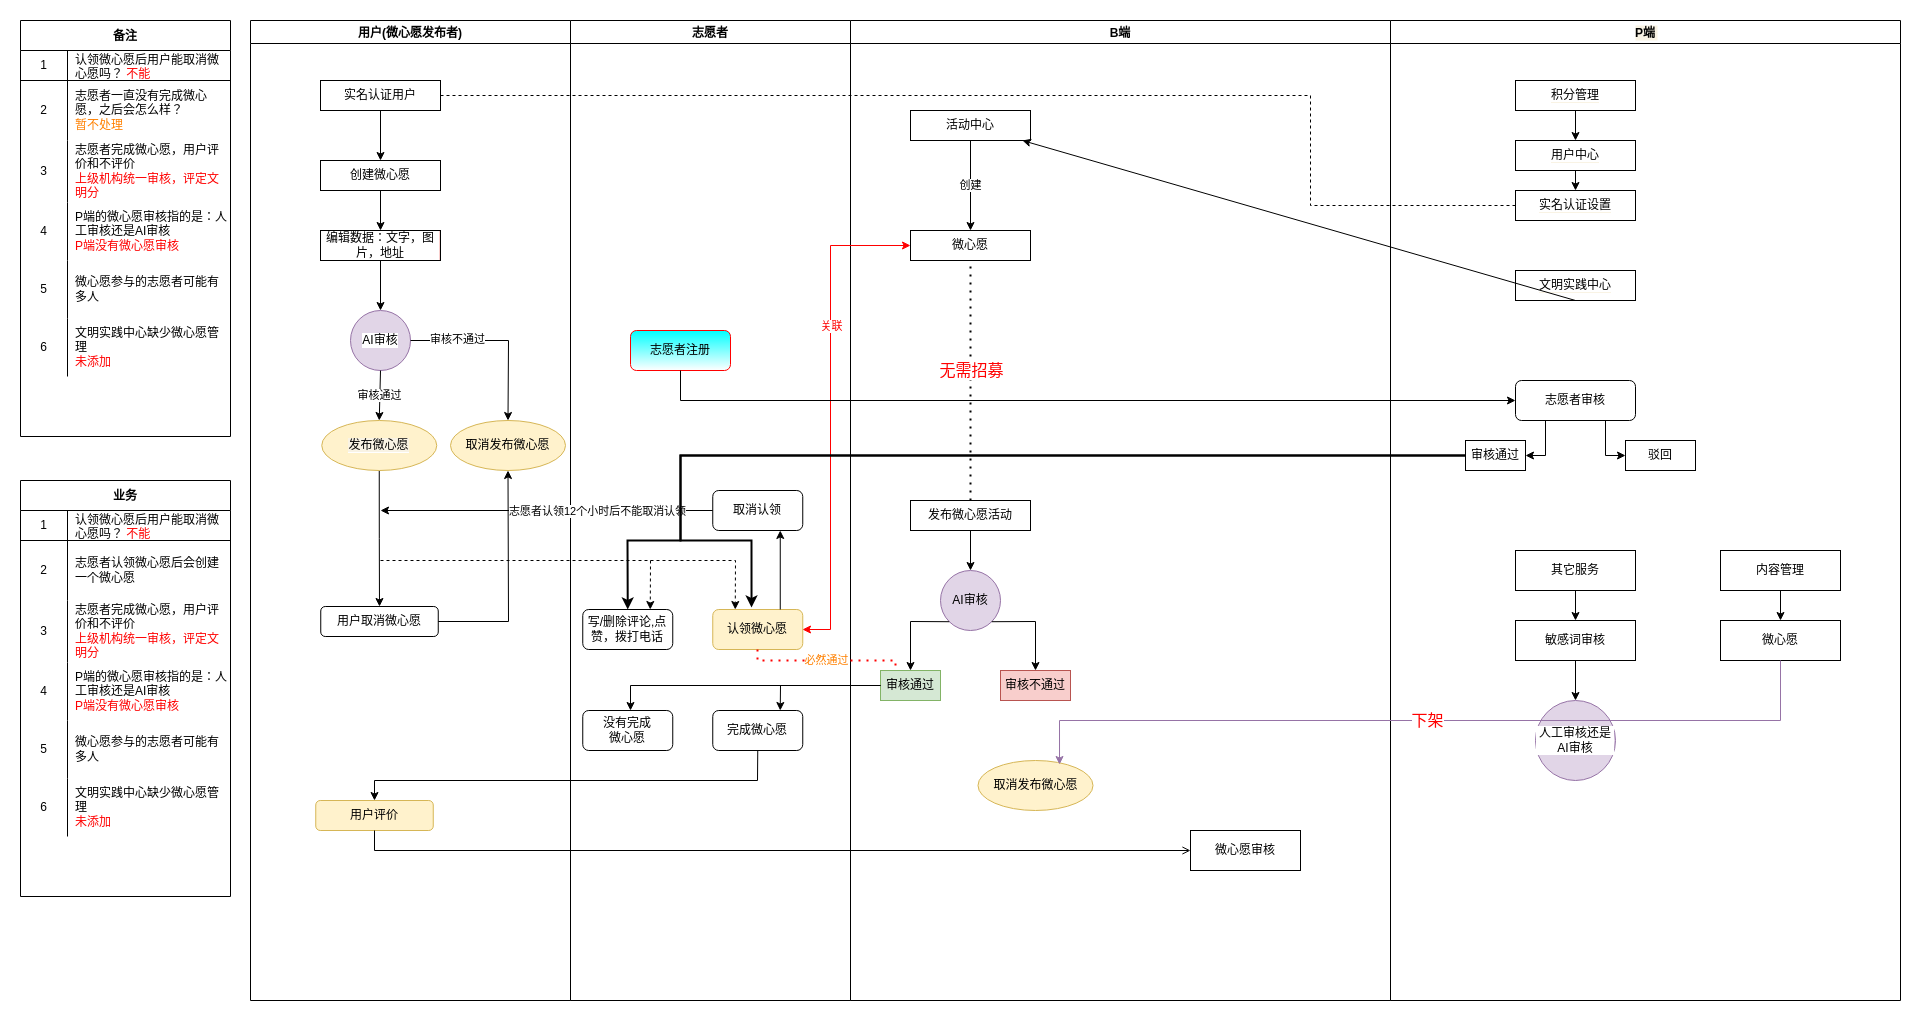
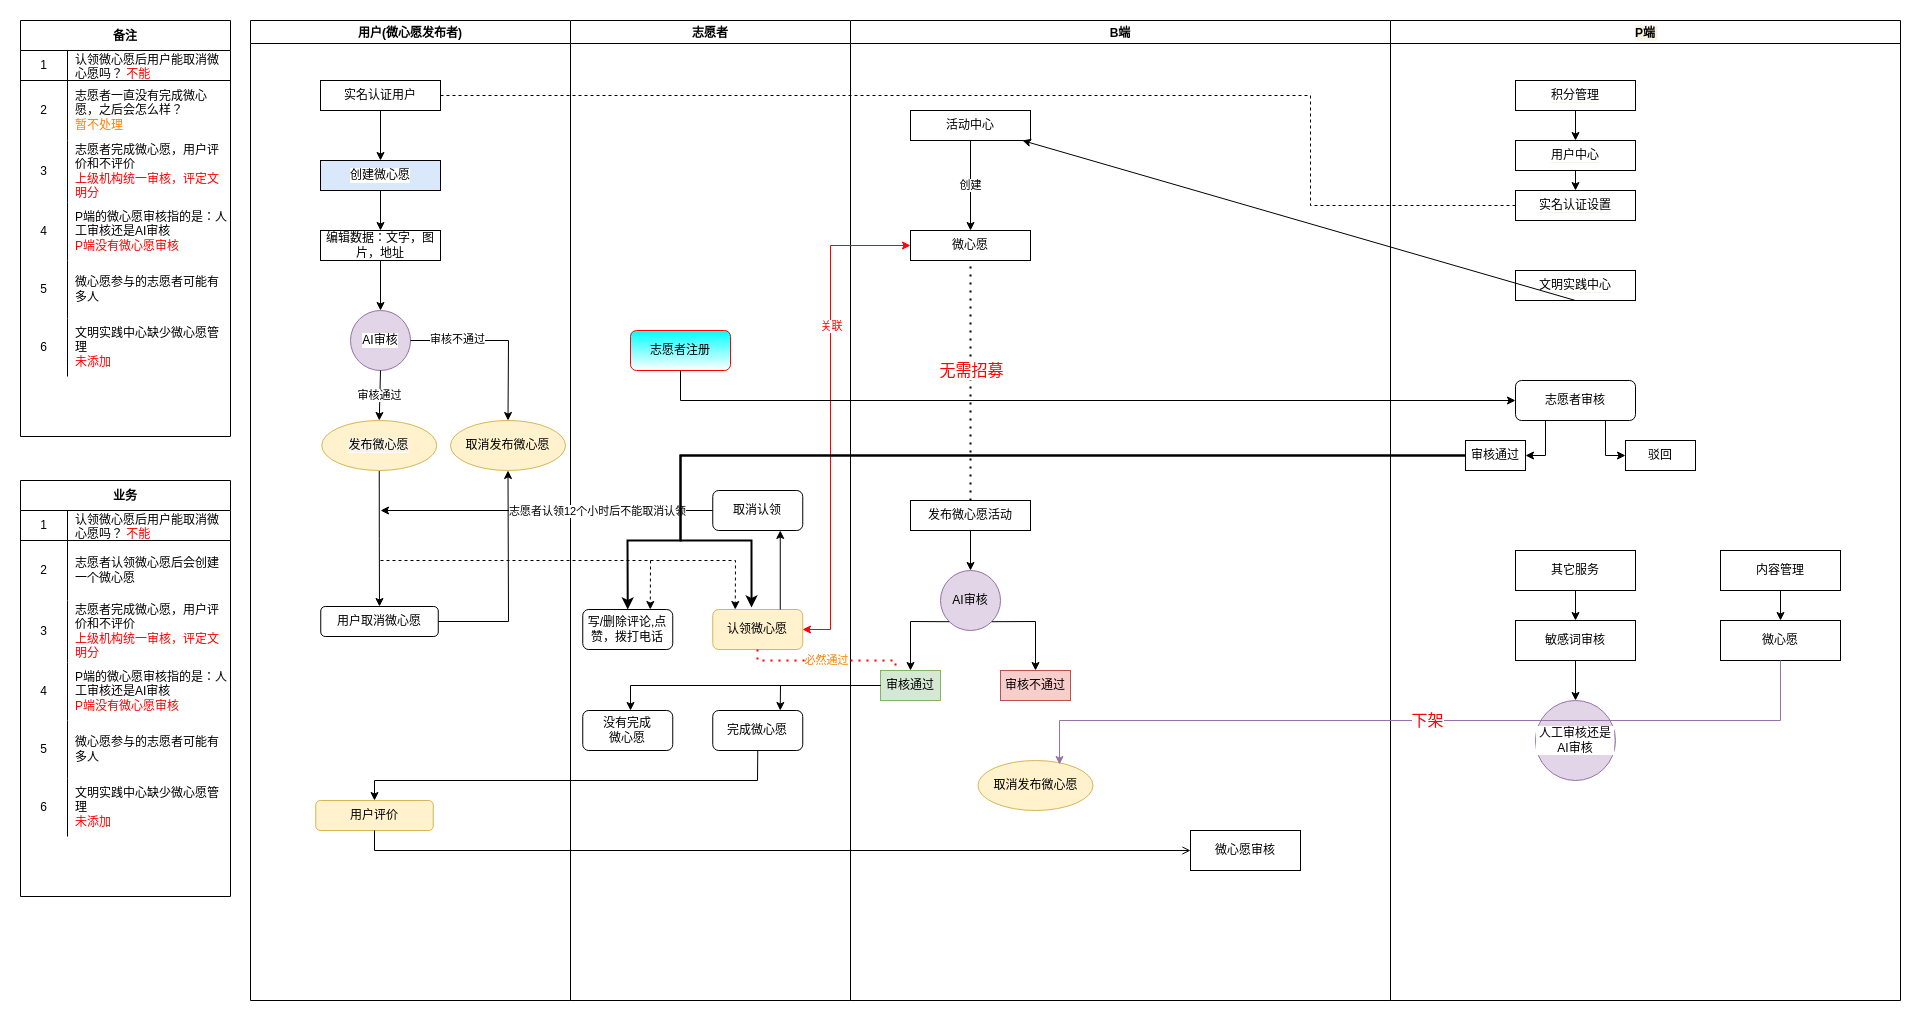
(381, 176) -> (381, 176)
(381, 246) -> (381, 246)
